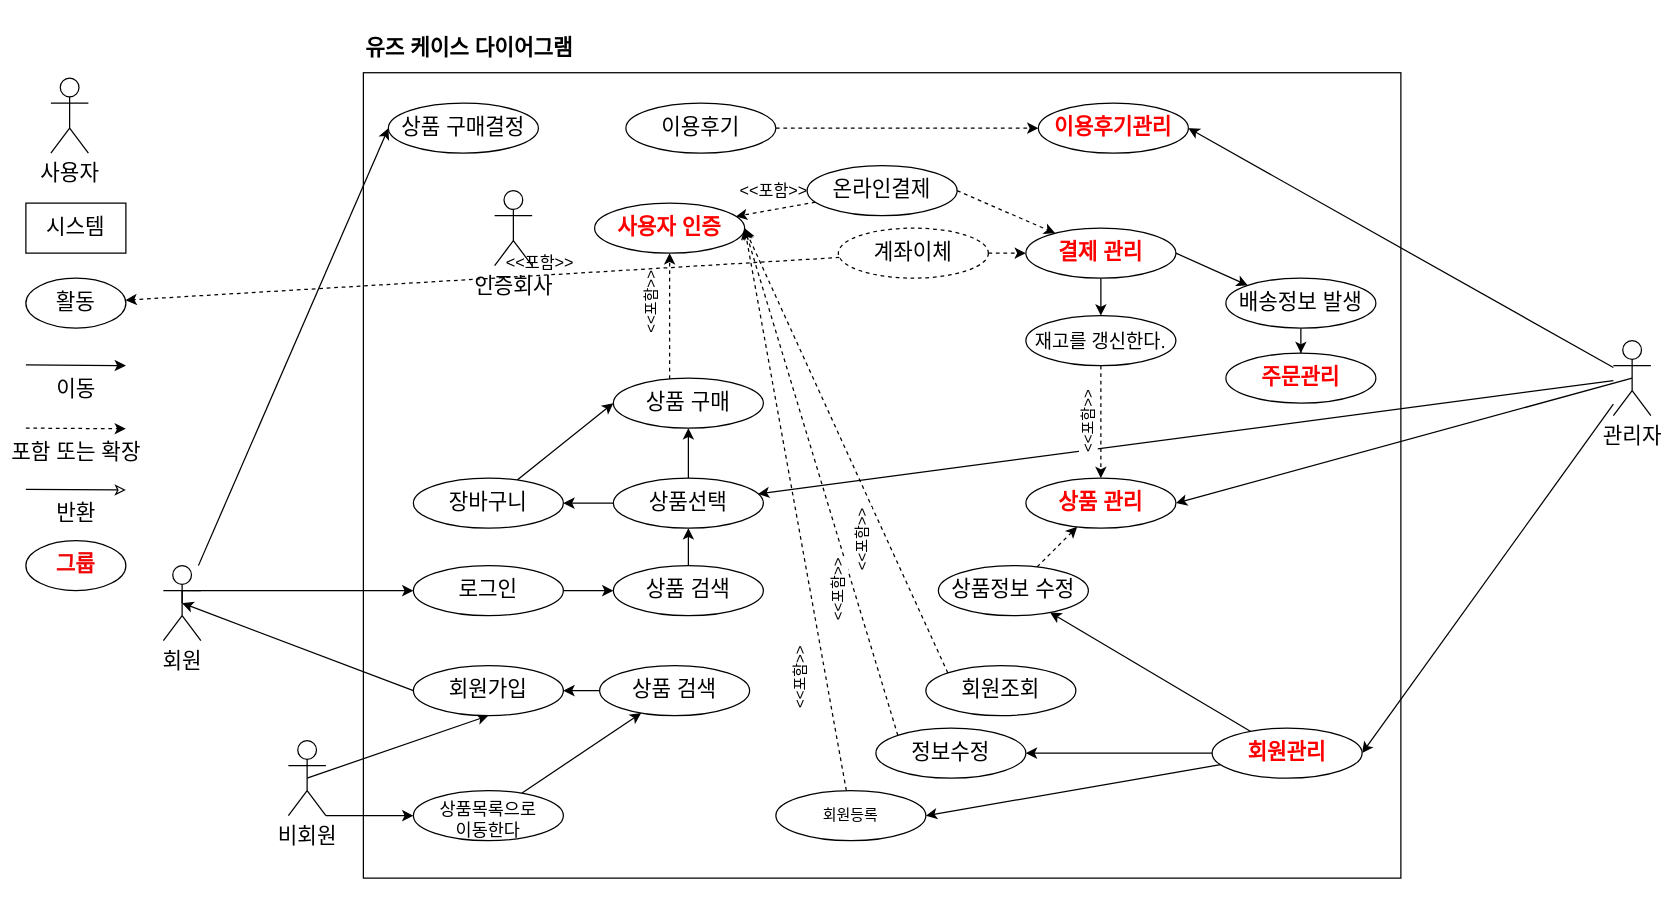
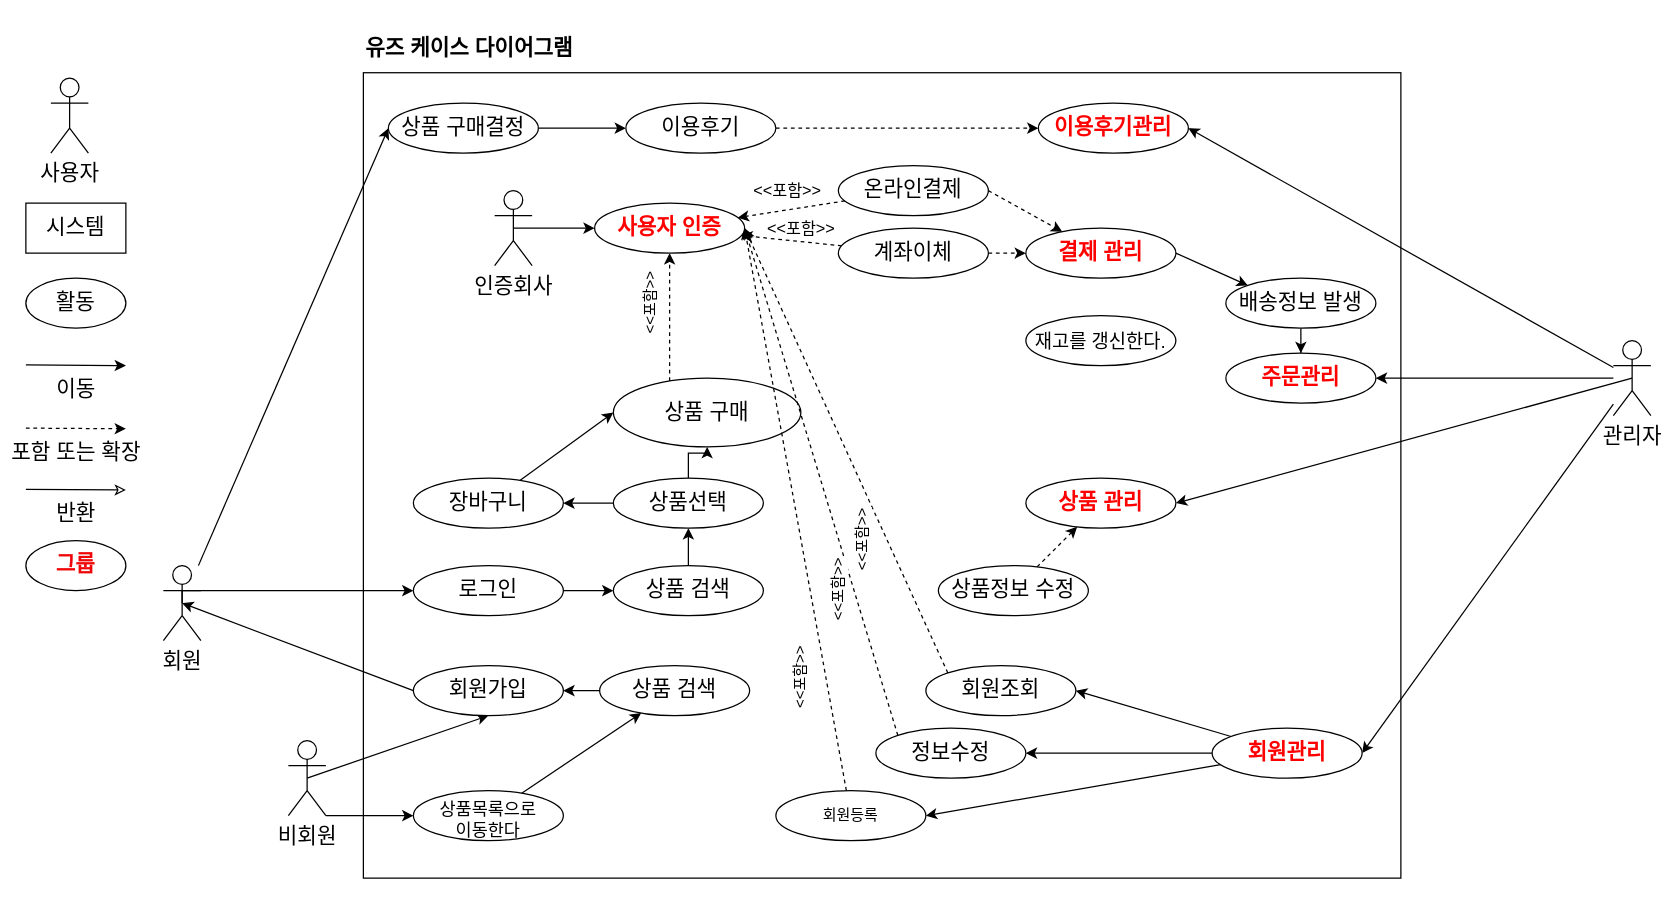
none -> (577, 128)
(882, 191) -> (913, 191)
none -> (551, 228)
(913, 253) -> (913, 253)
(441, 281) -> (796, 241)
(1101, 301) -> none
(688, 403) -> (707, 413)
(1101, 418) -> none
(1189, 437) -> (1499, 378)
(1153, 674) -> (1157, 715)
